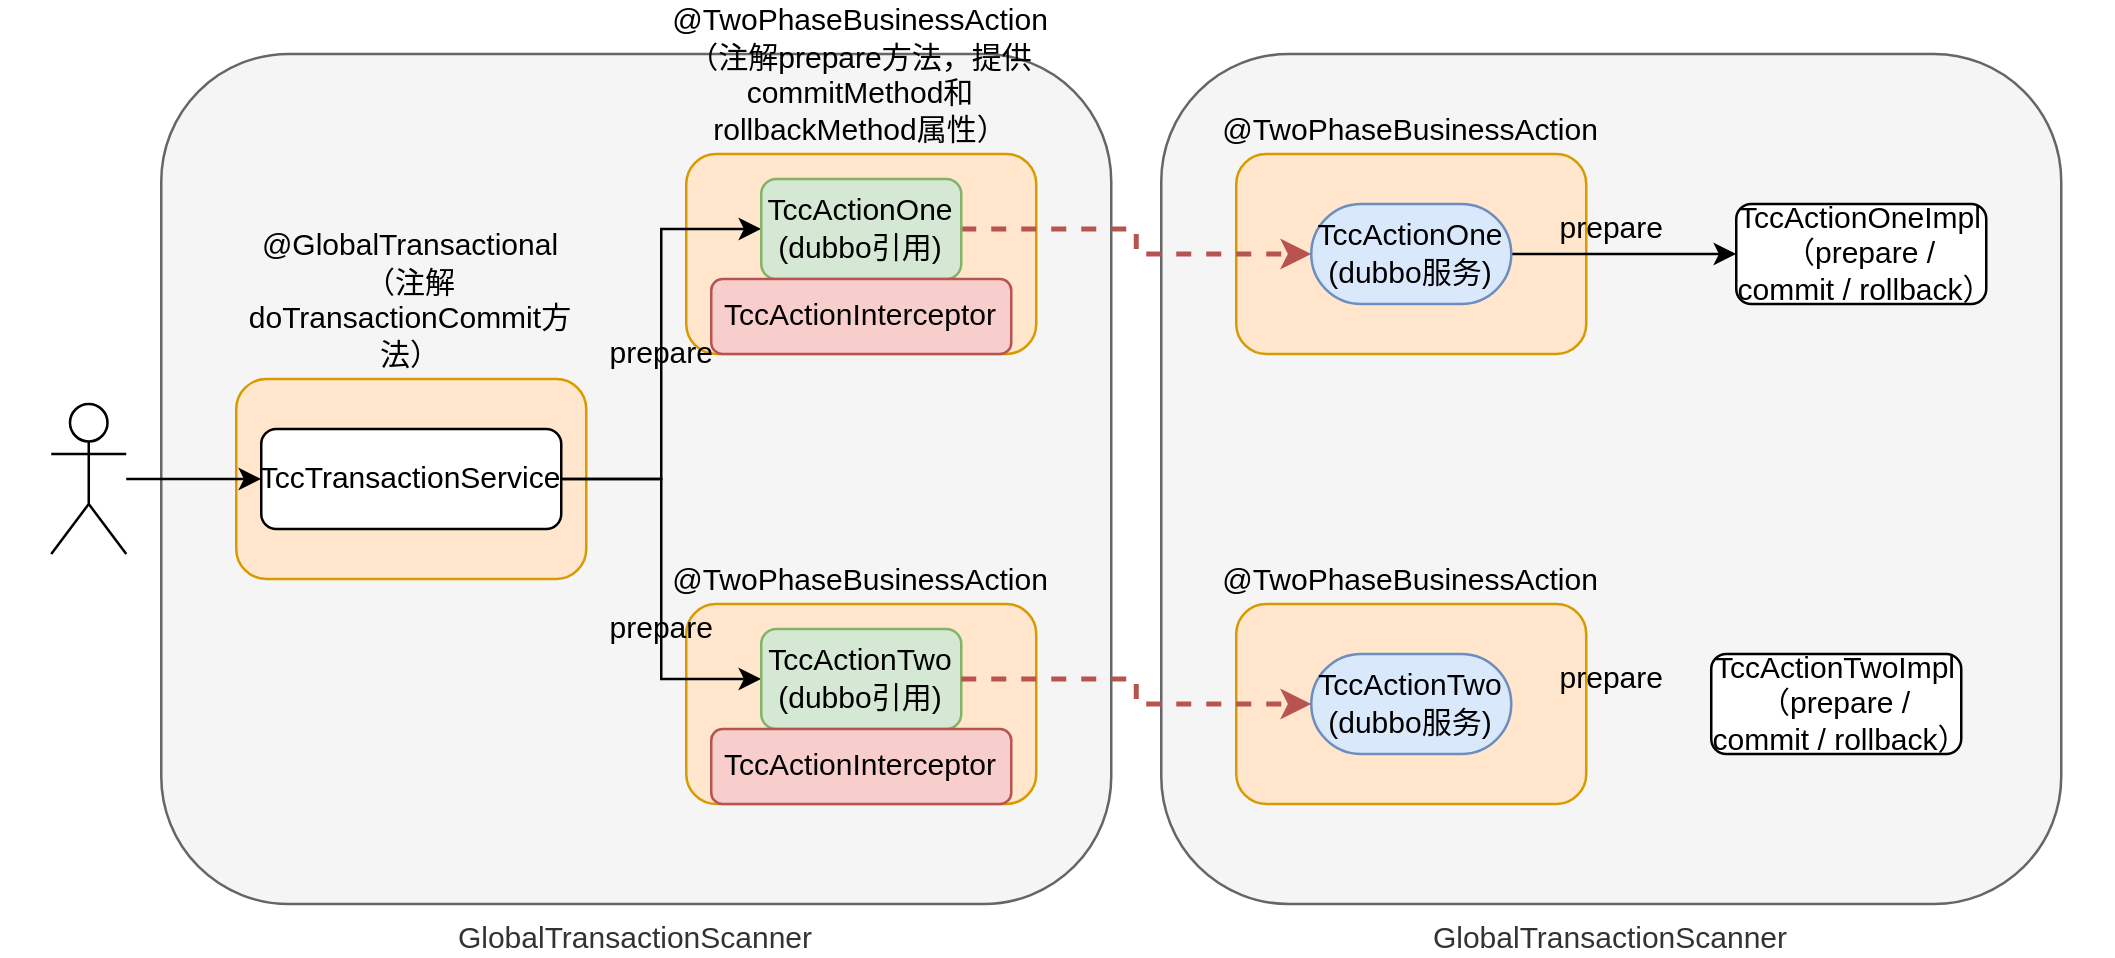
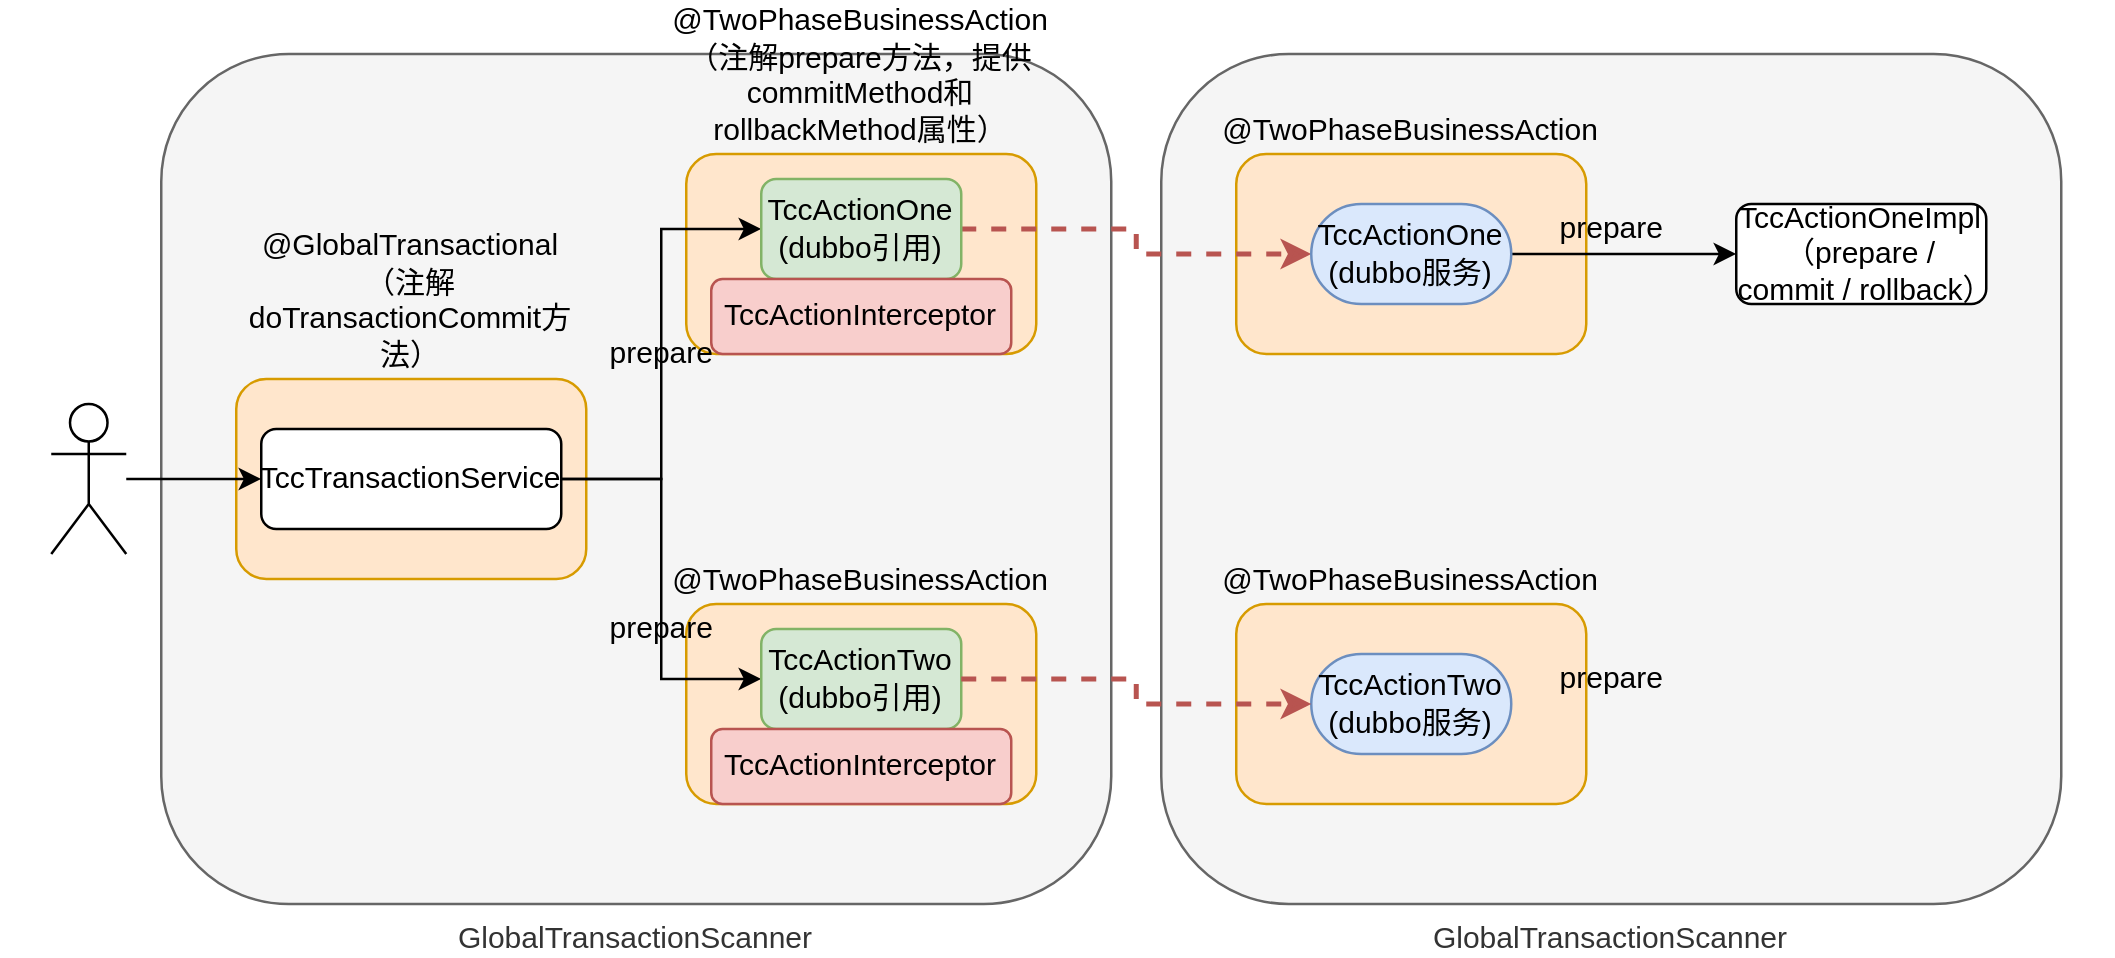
(1836, 704) -> none
